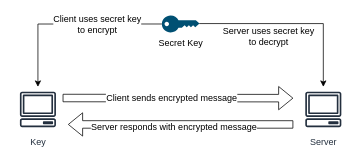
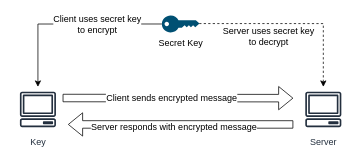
(290, 23) -> (290, 23)
